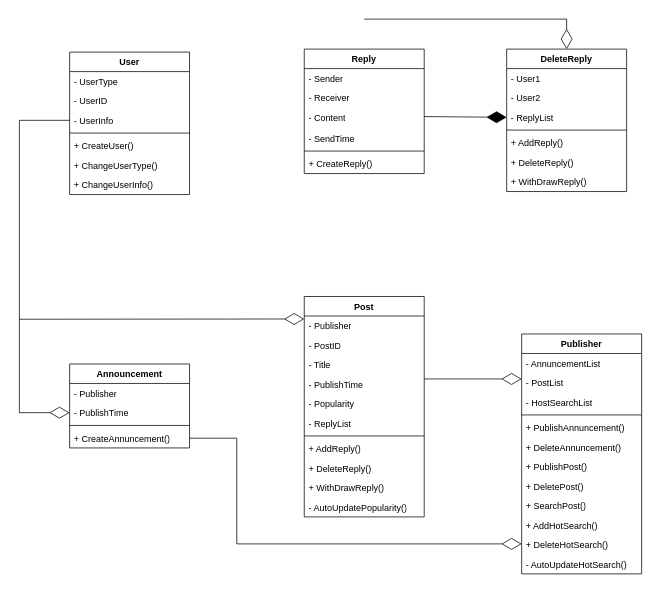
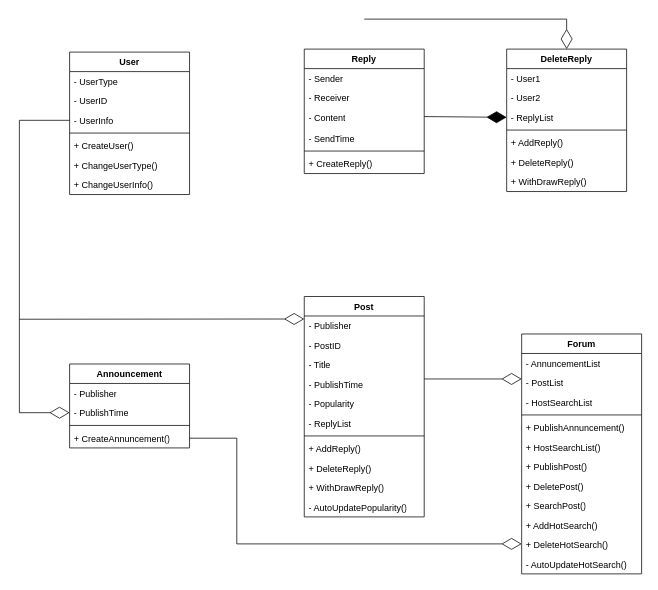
(582, 345) -> (582, 345)
(577, 448) -> (569, 448)
